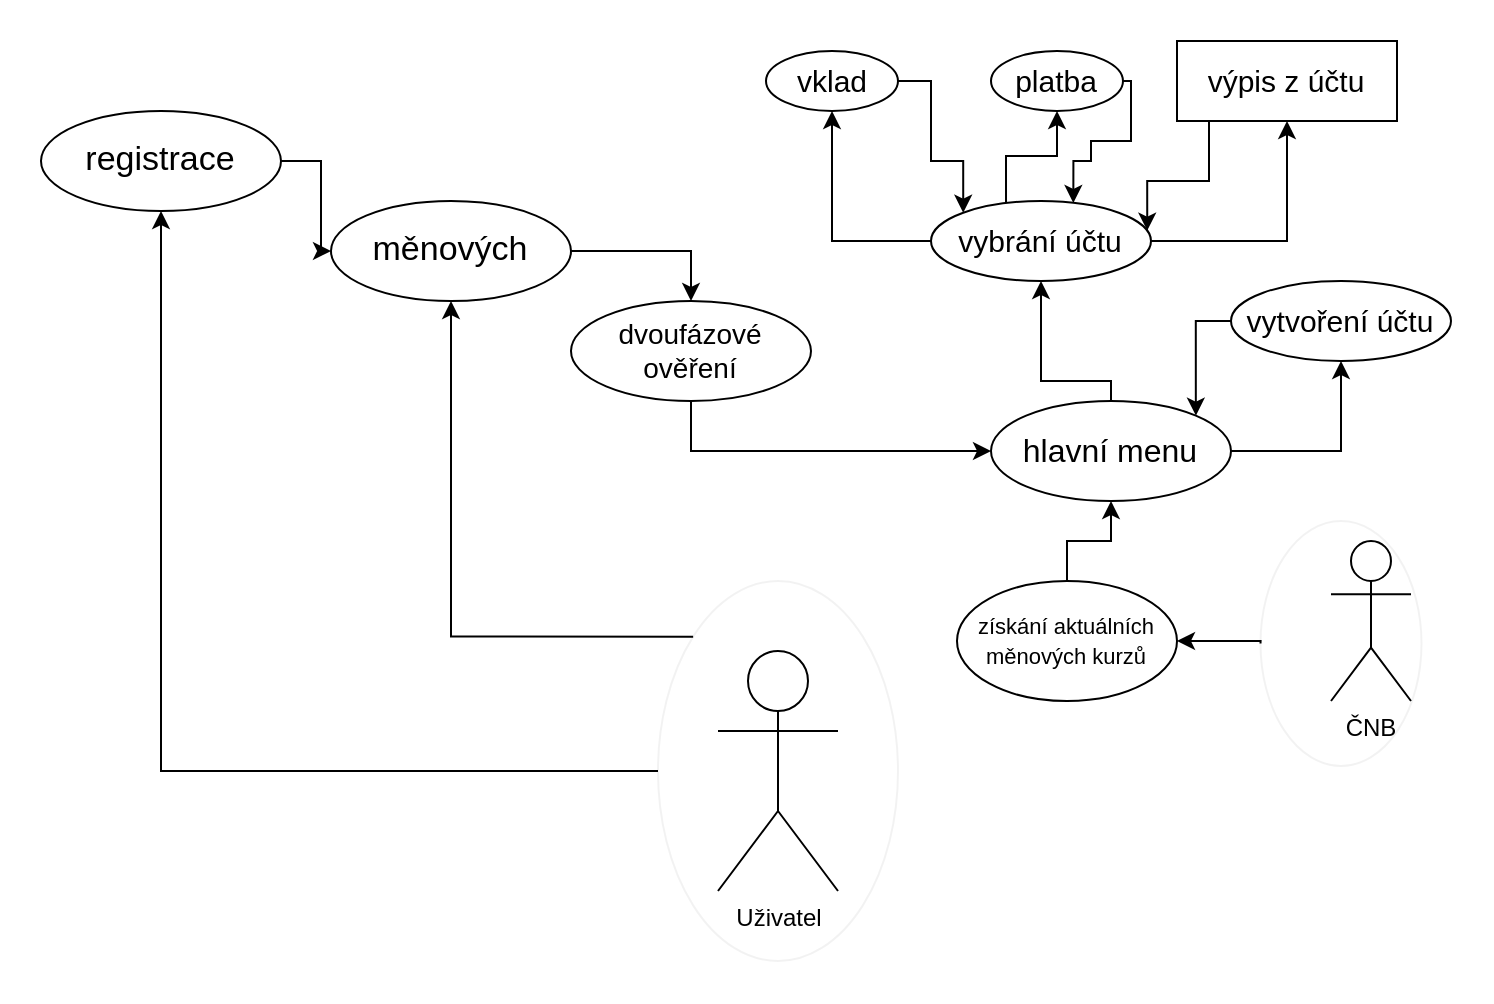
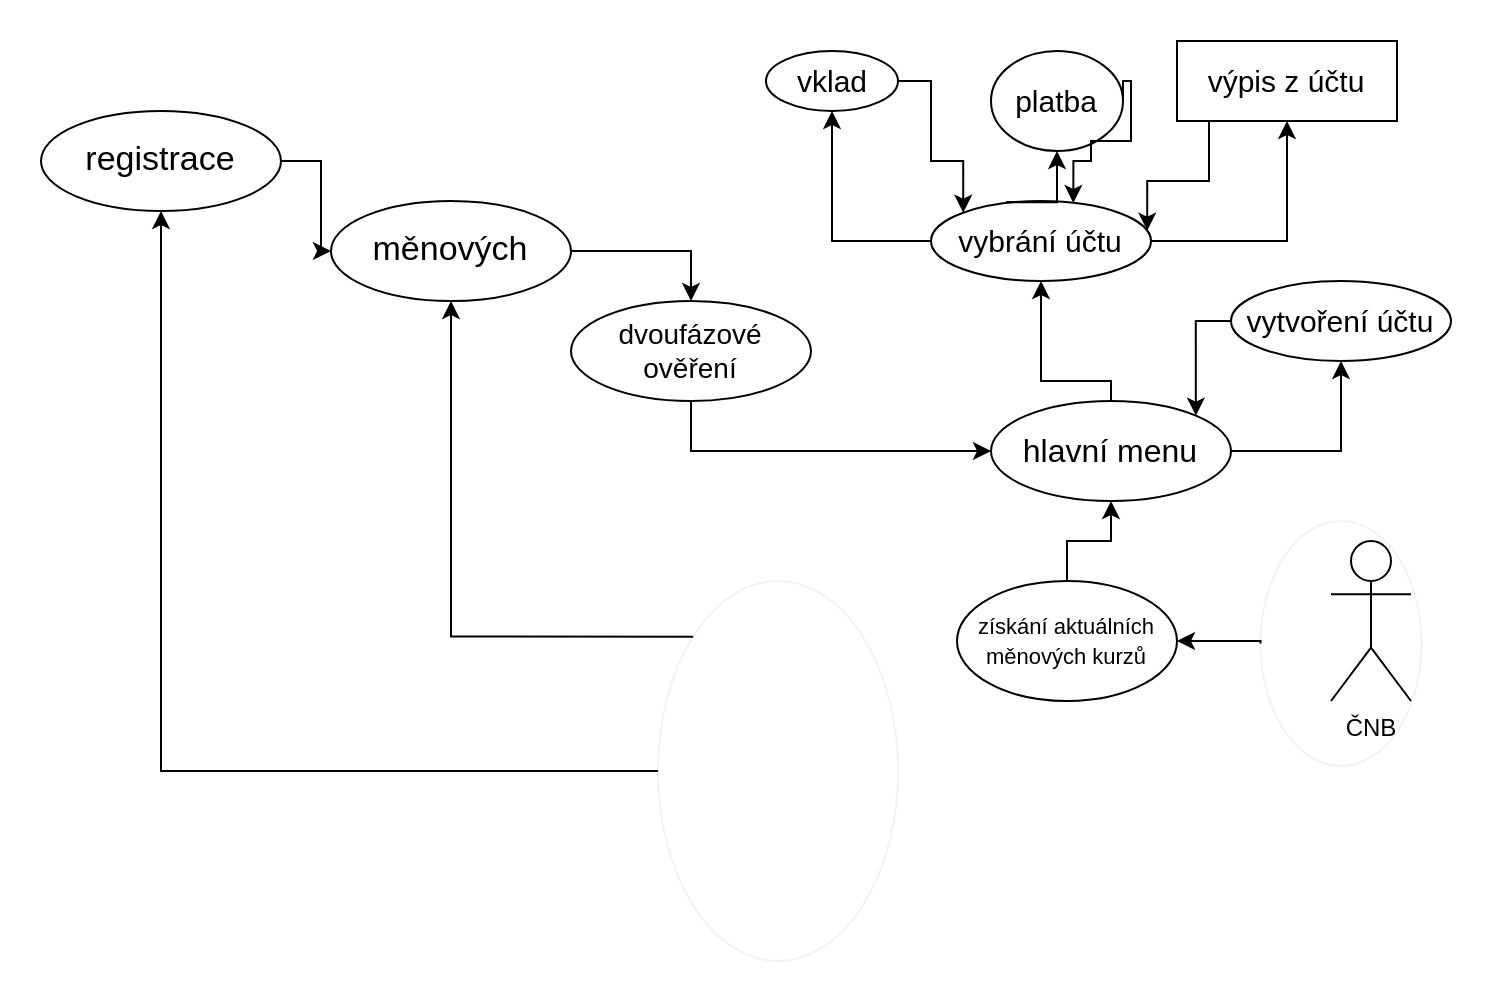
(1057, 81) -> (1057, 101)
(778, 771) -> none
